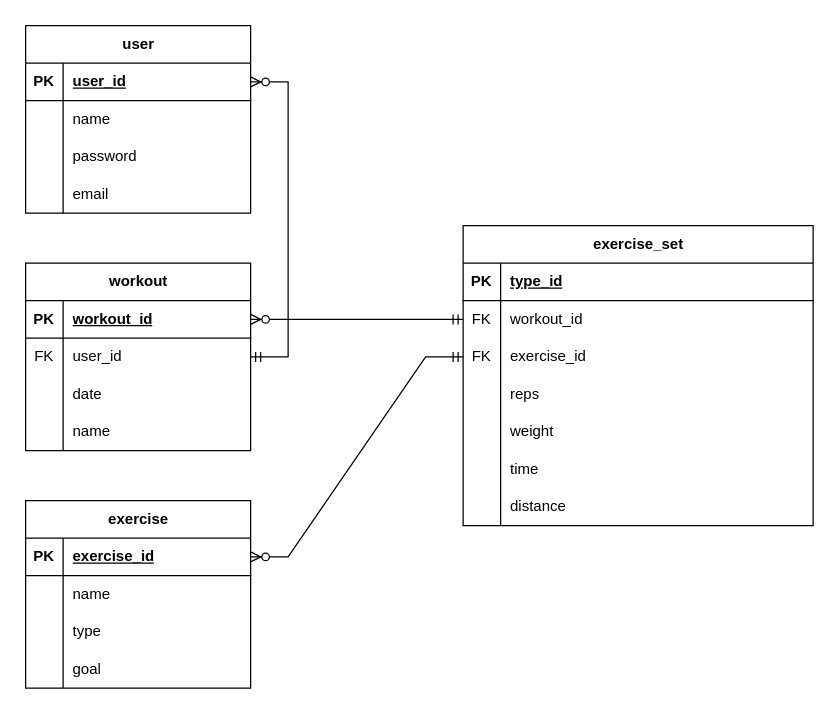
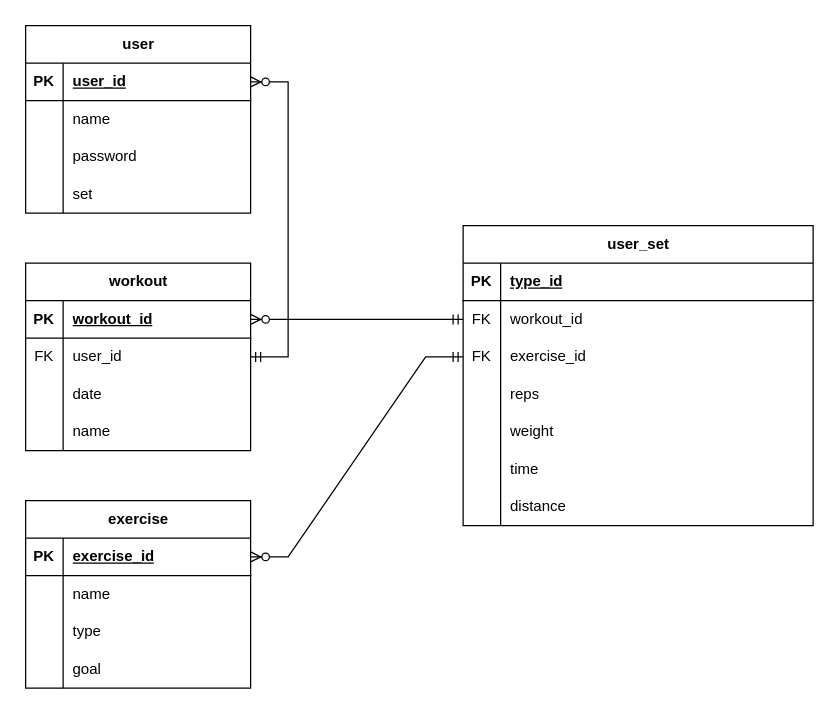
(90, 194) -> (86, 194)
(639, 244) -> (639, 244)
